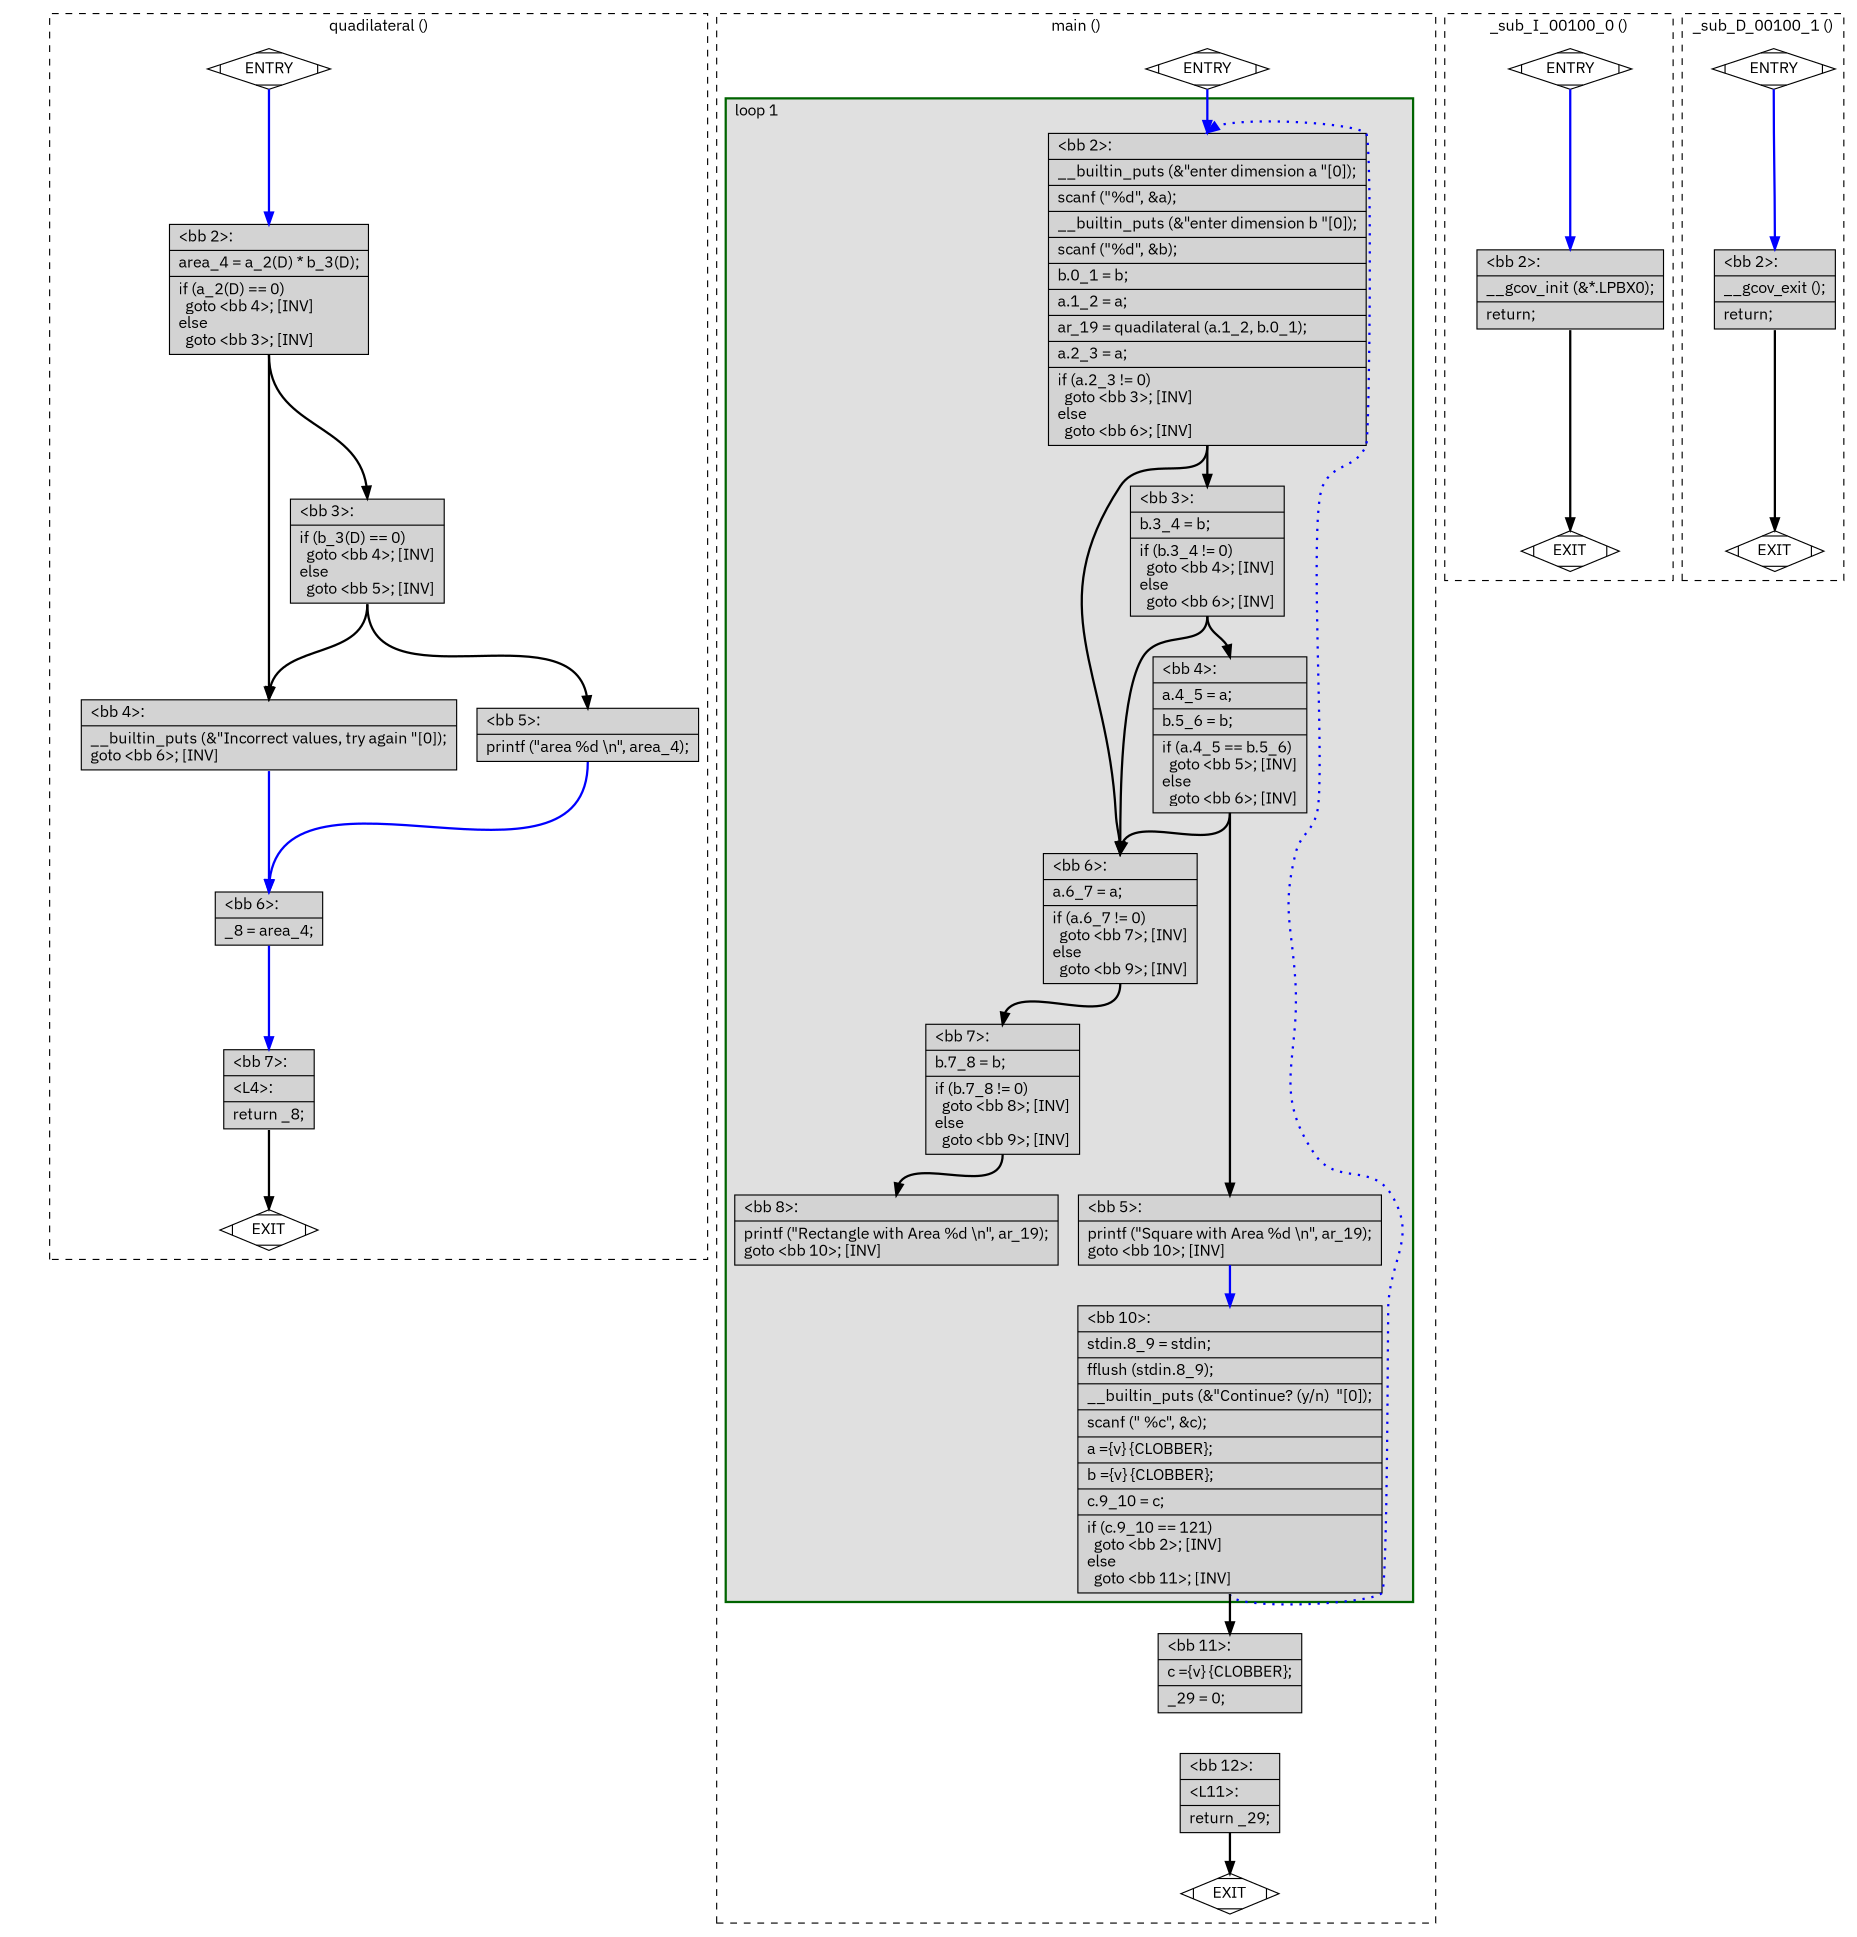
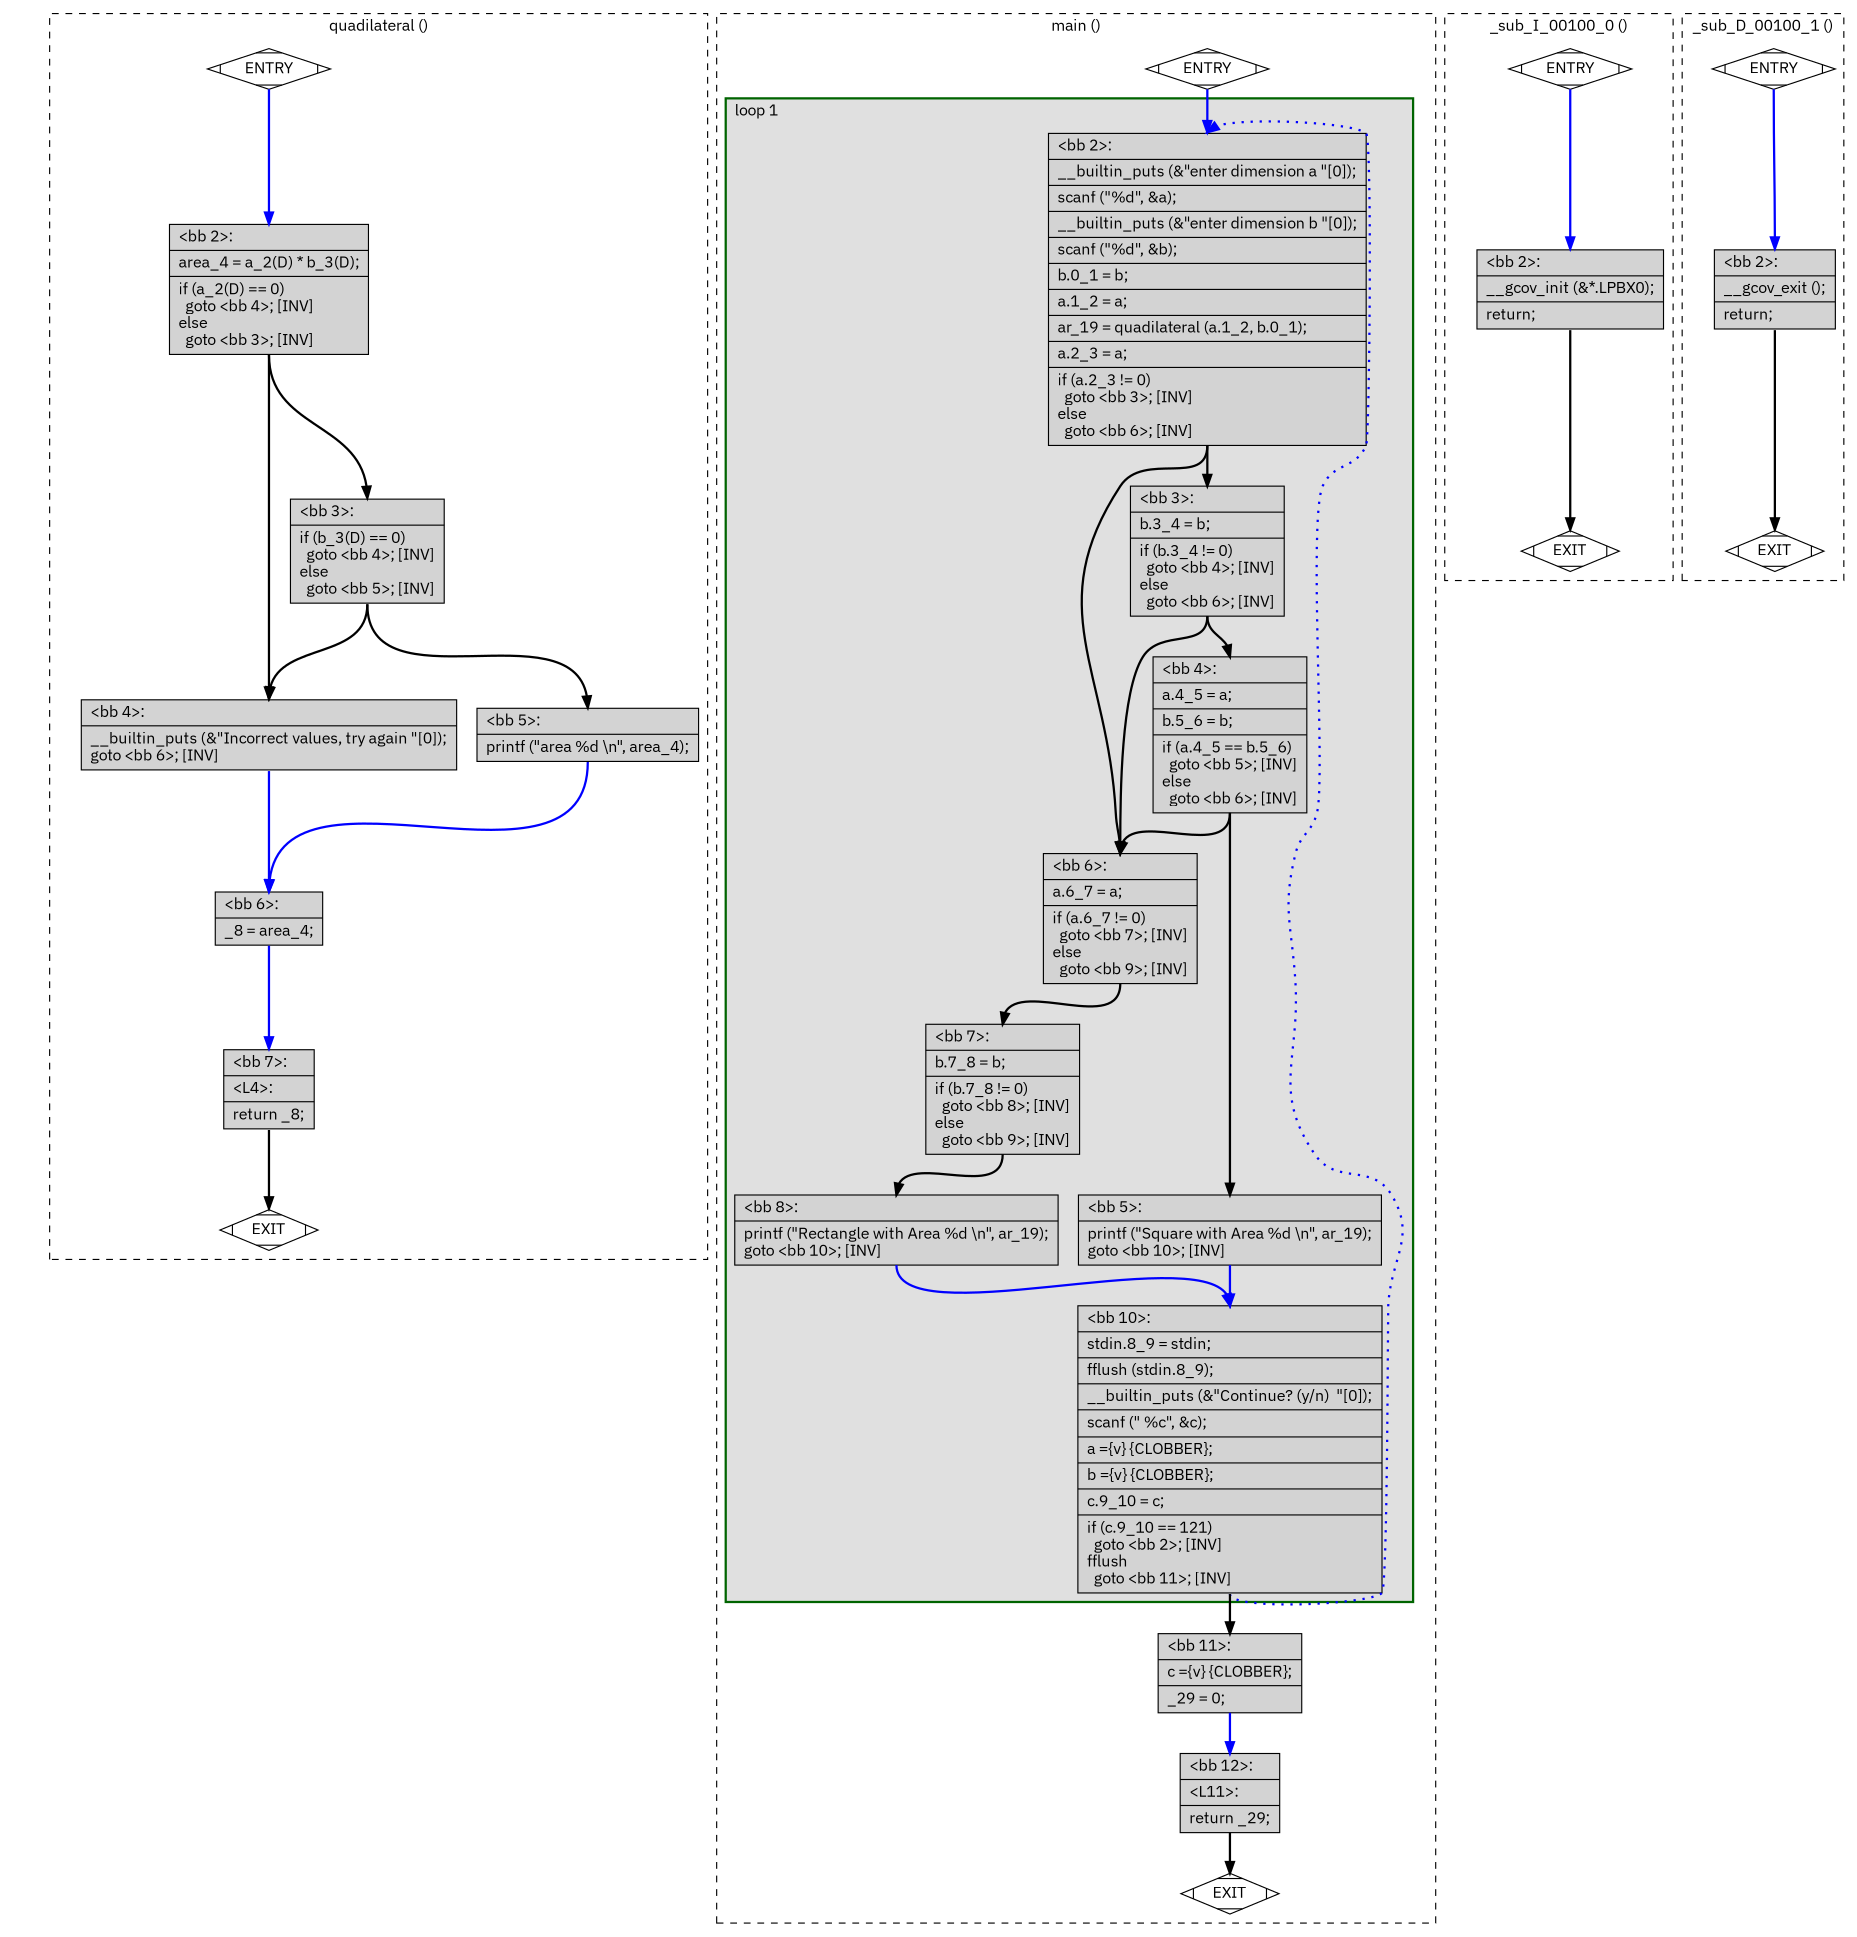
none -> (1058, 1286)
(1102, 1562) -> (1108, 1562)
none -> (1230, 1727)
